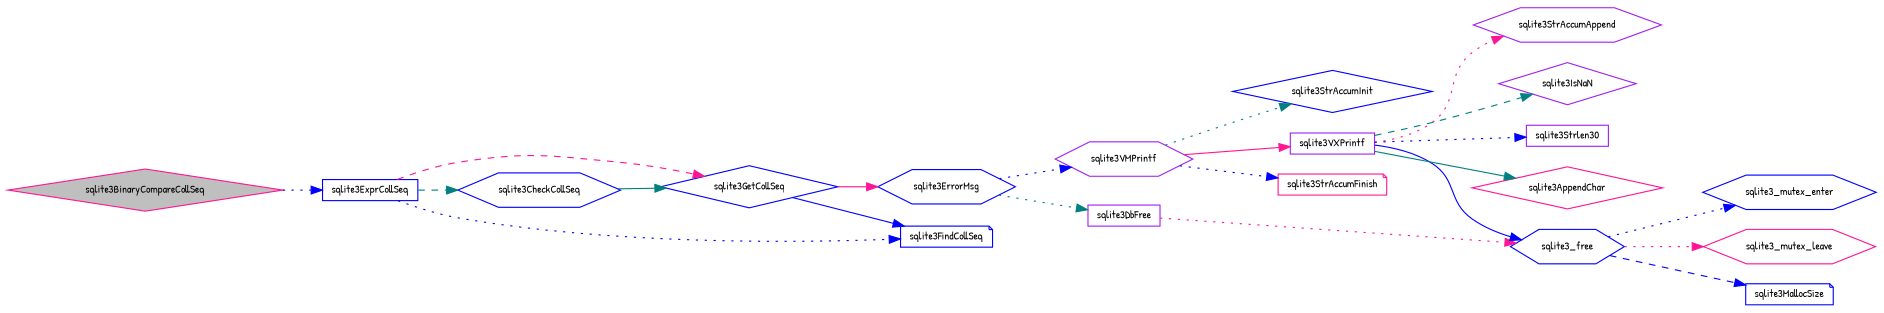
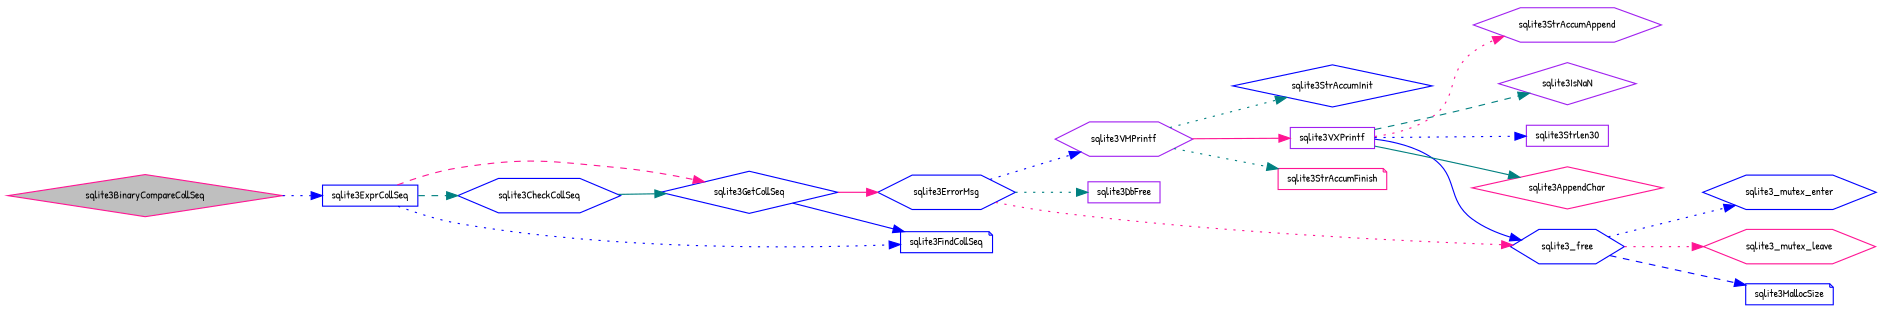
(1223, 171) -> (1220, 158)
(1332, 230) -> (1248, 231)
